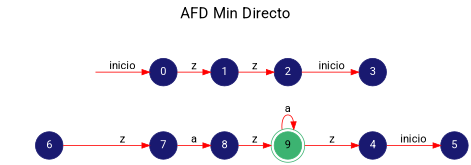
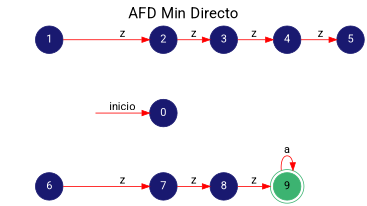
(332, 66) -> (194, 34)
(190, 72) -> none
(194, 140) -> (194, 181)
(414, 140) -> (320, 34)
(328, 145) -> (252, 40)
